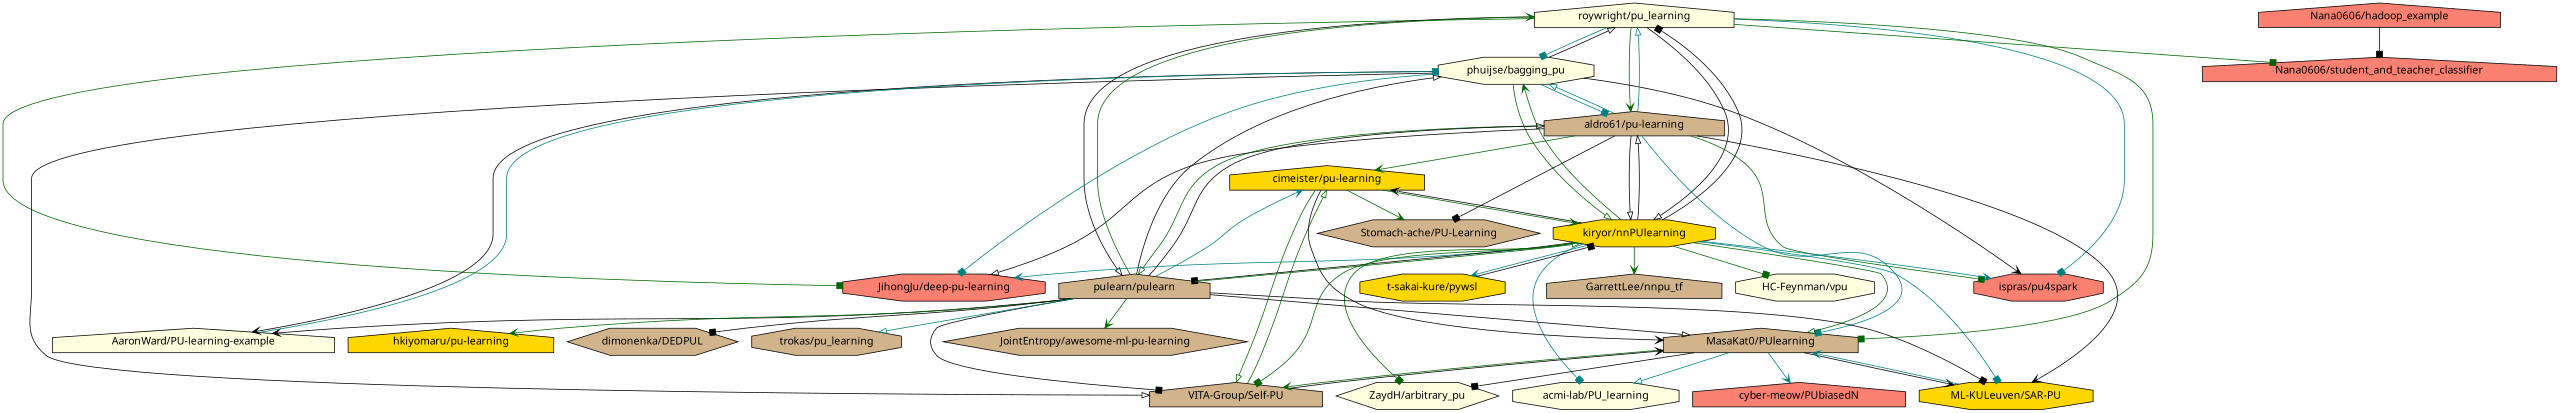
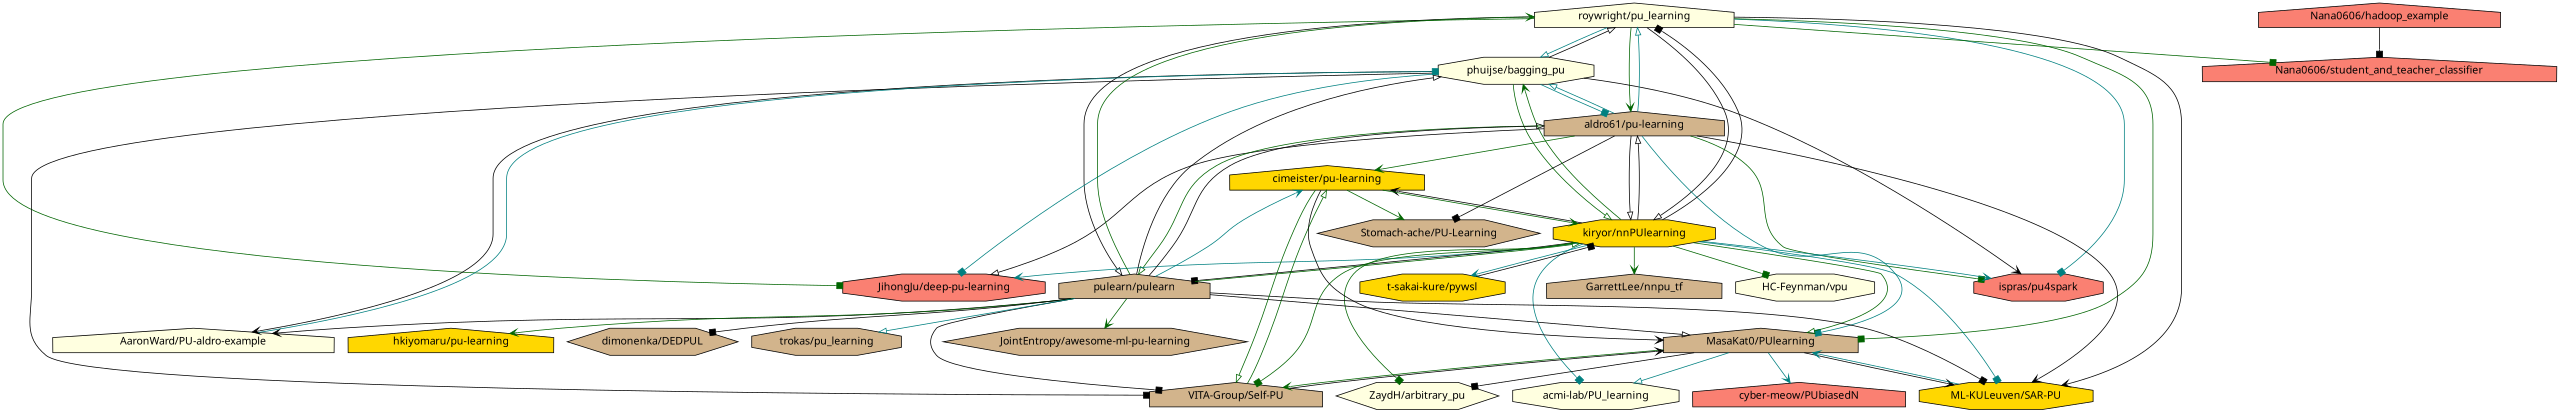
(1577, 41) -> (1577, 41)
none -> (2134, 64)
(93, 151) -> (93, 151)
(193, 342) -> (193, 342)
